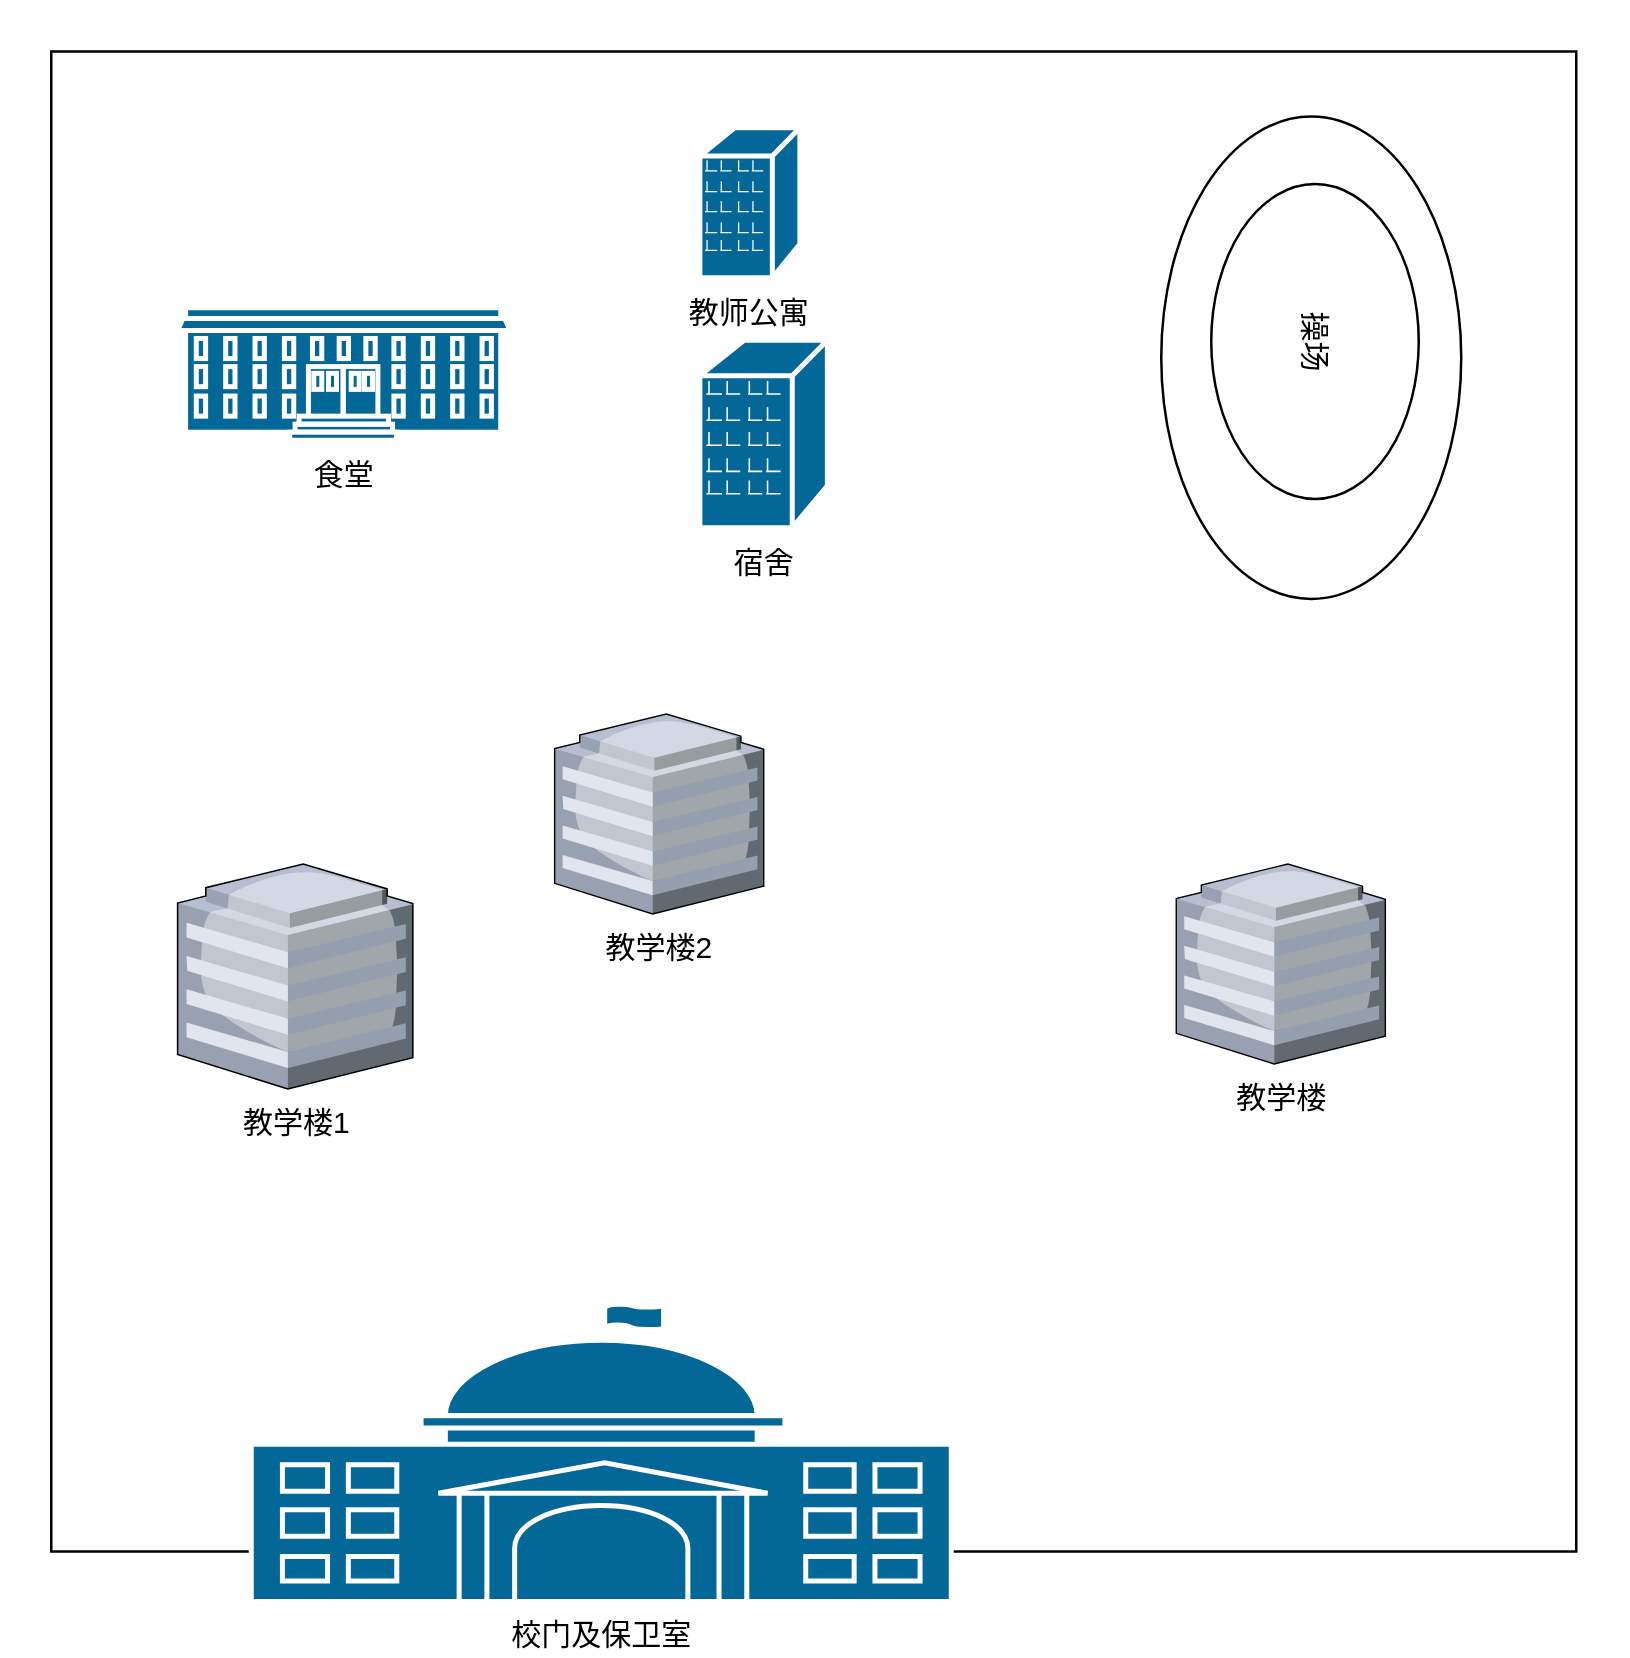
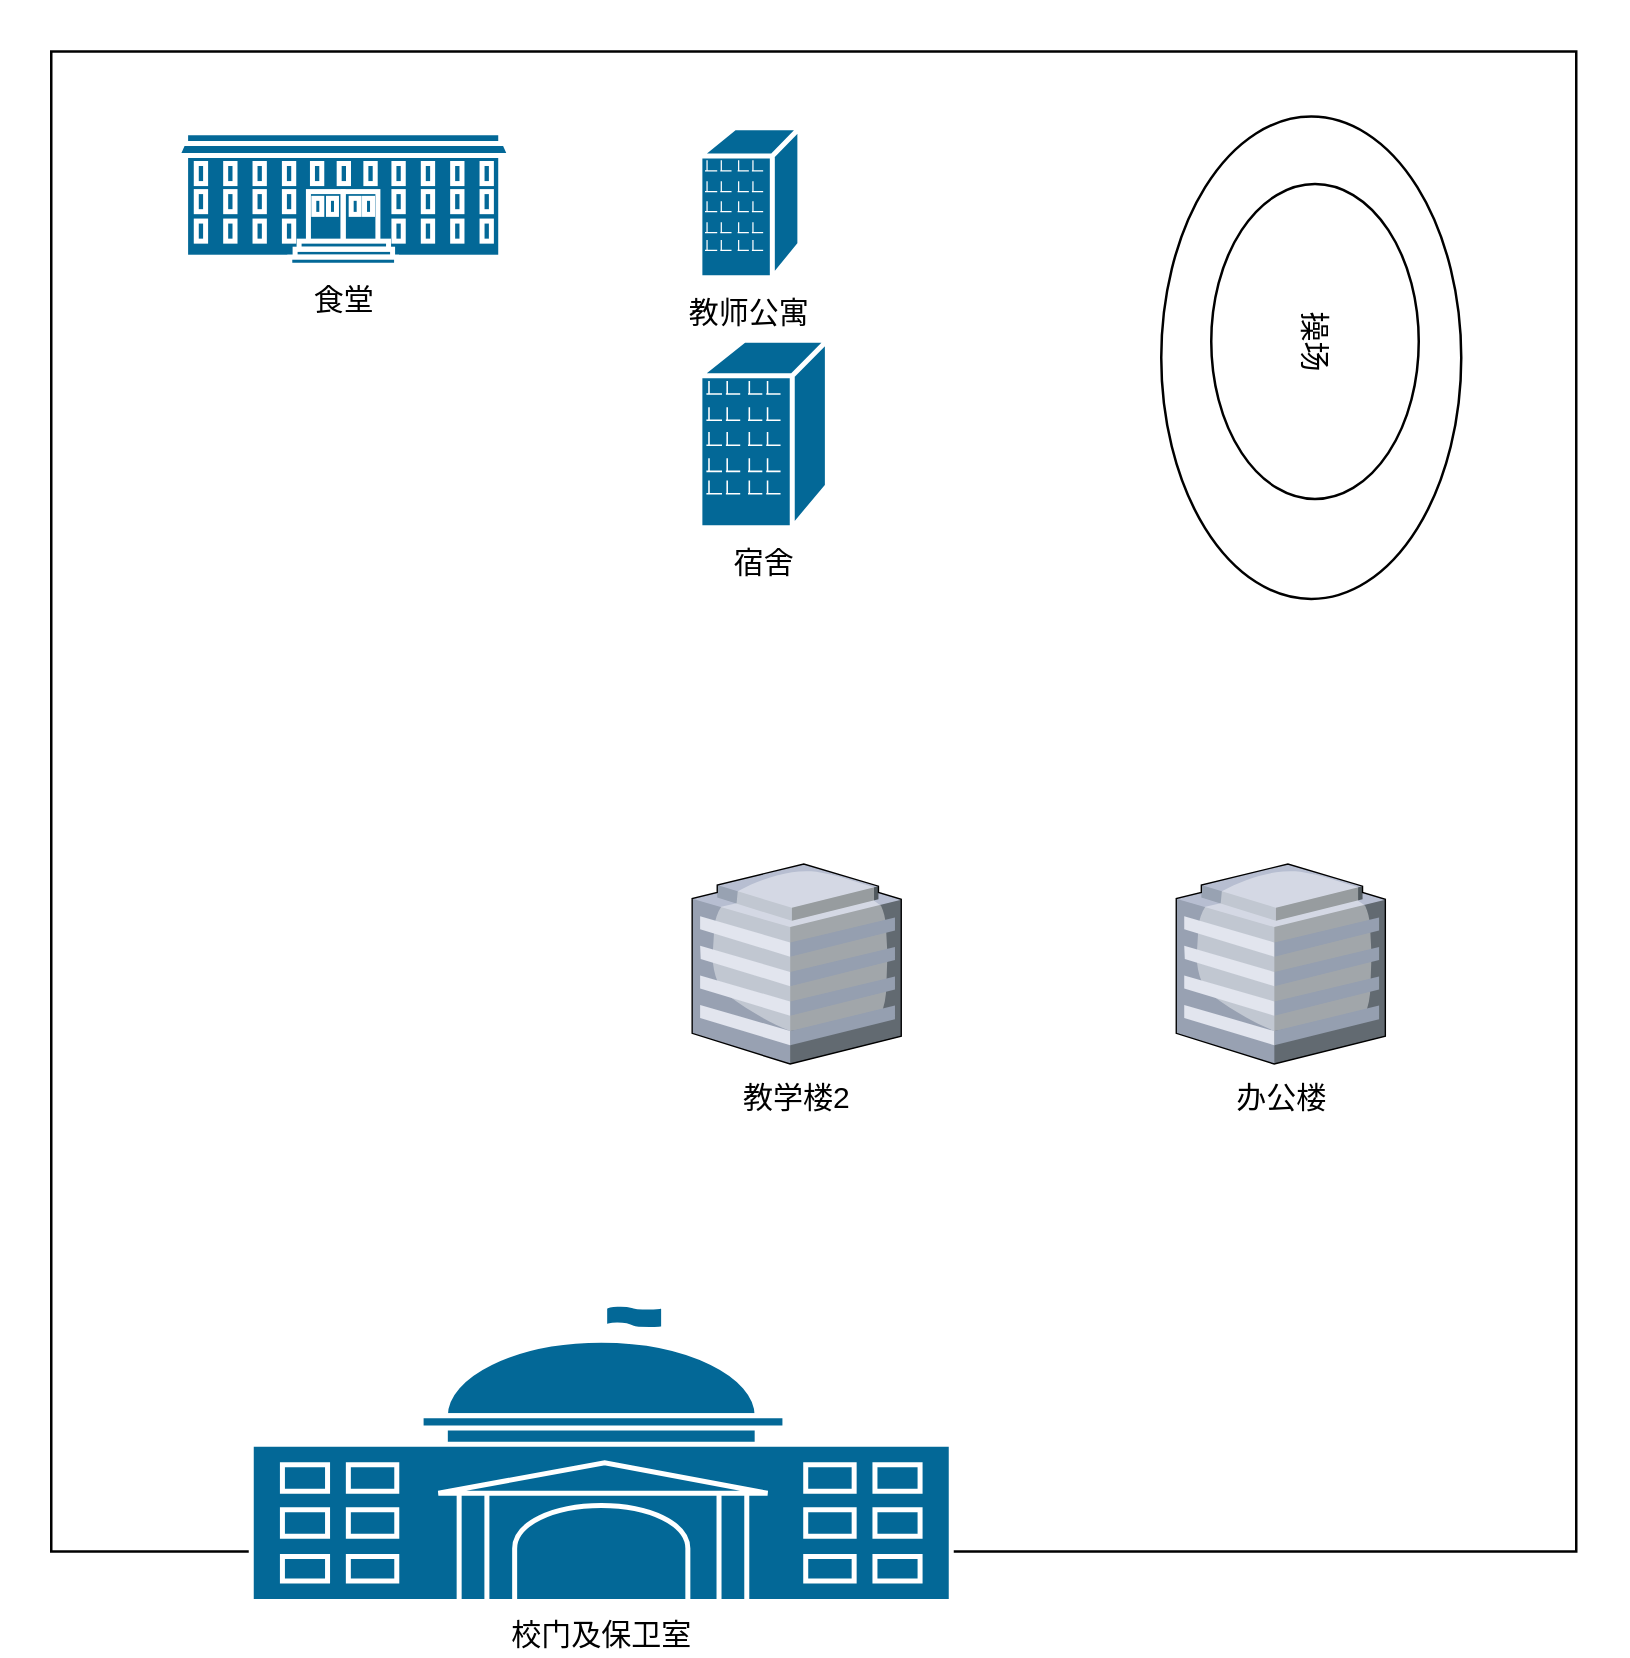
(344, 374) -> (344, 199)
(659, 814) -> (797, 964)
(295, 976) -> none
(1283, 1099) -> (1283, 1099)
